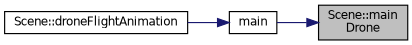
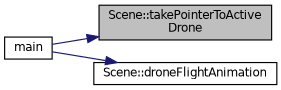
(202, 23) -> (79, 56)
(363, 23) -> (185, 23)
